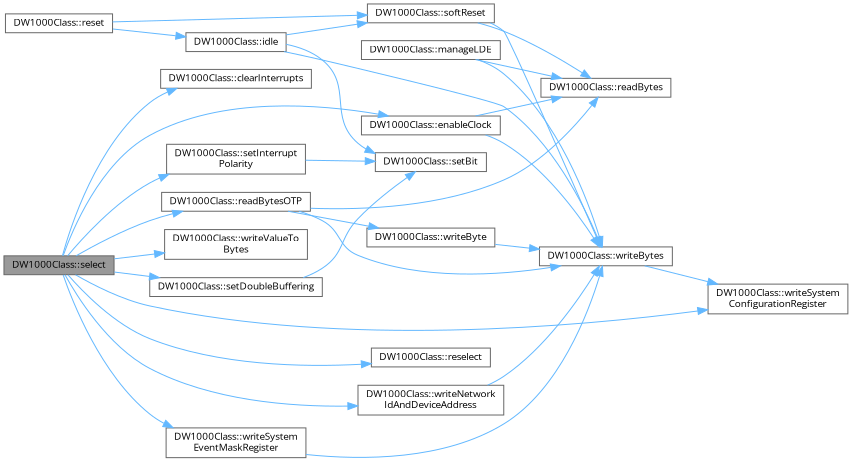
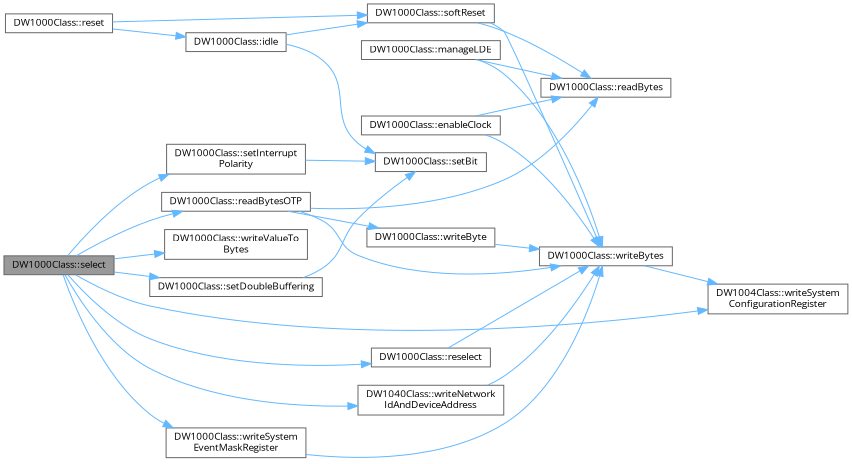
(236, 79) -> none
(473, 97) -> (514, 310)
(188, 120) -> none
(778, 299) -> (778, 299)
(431, 400) -> (431, 400)
